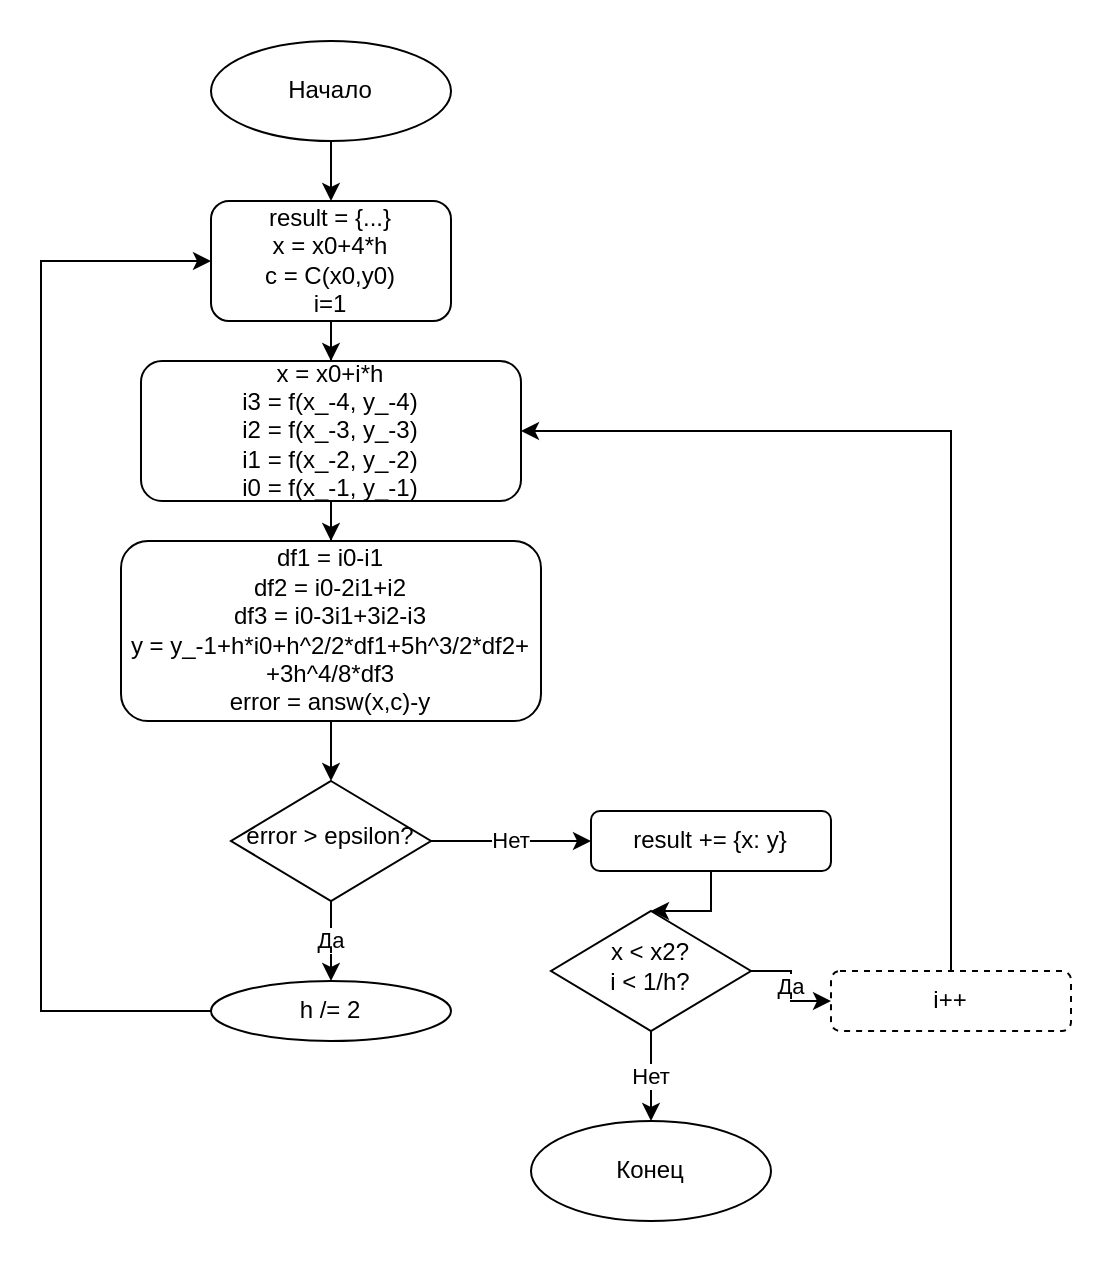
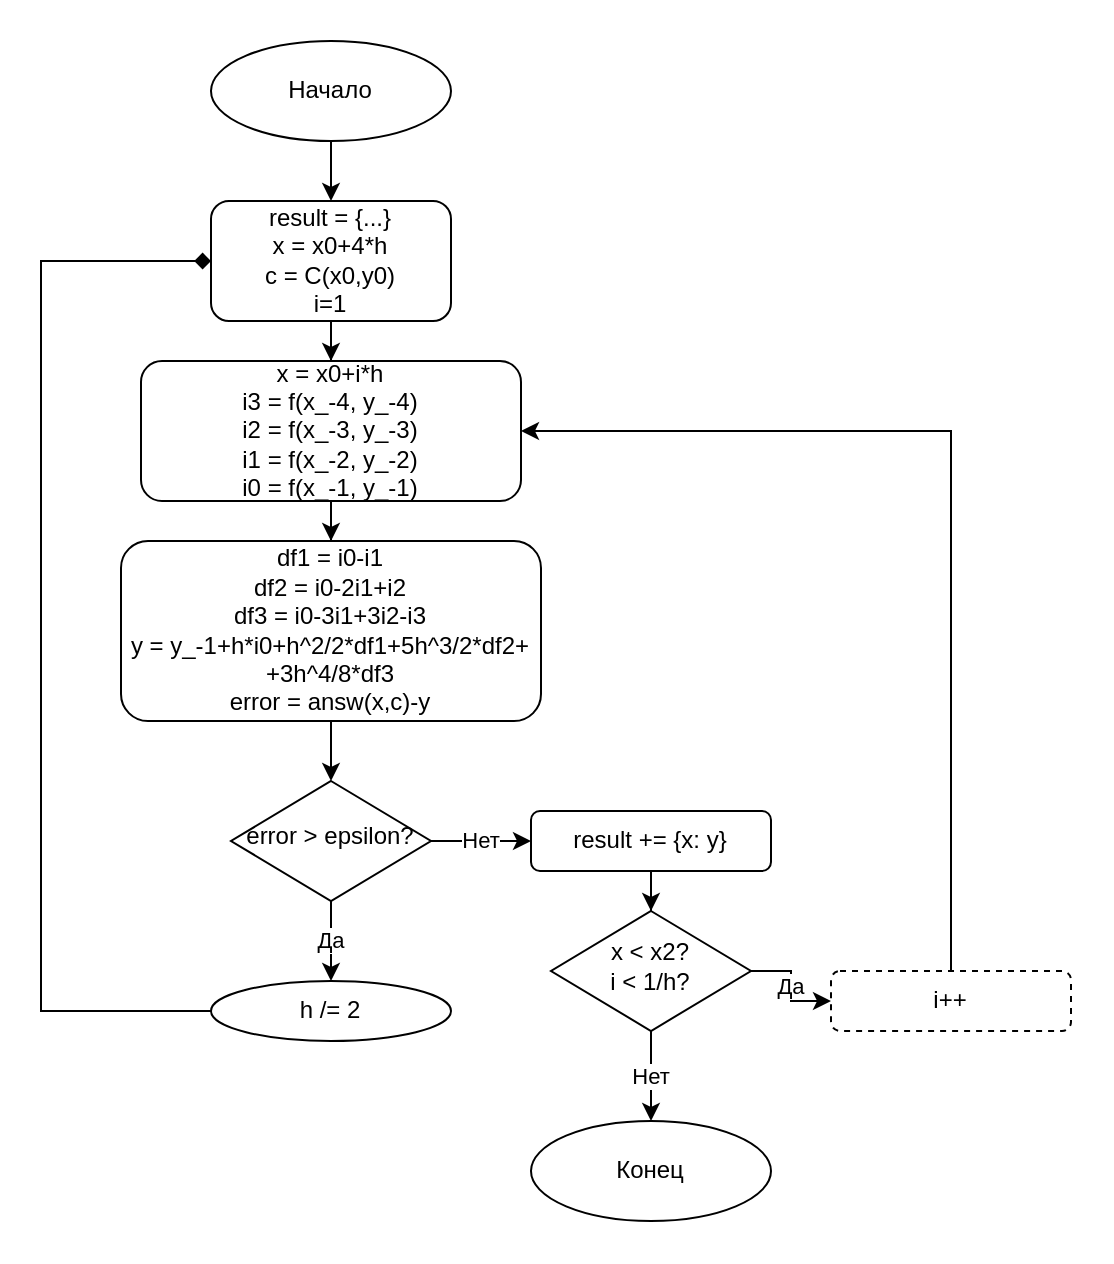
(195, 261) -> (194, 261)
(711, 841) -> (651, 841)
